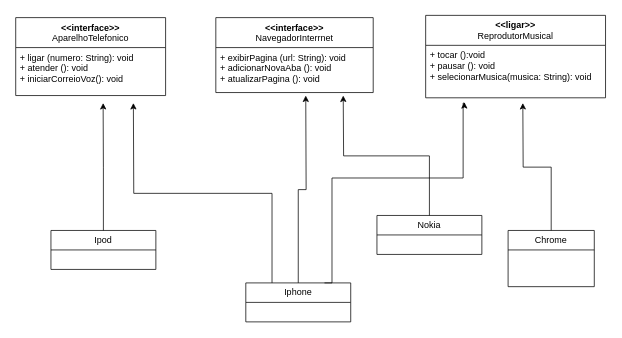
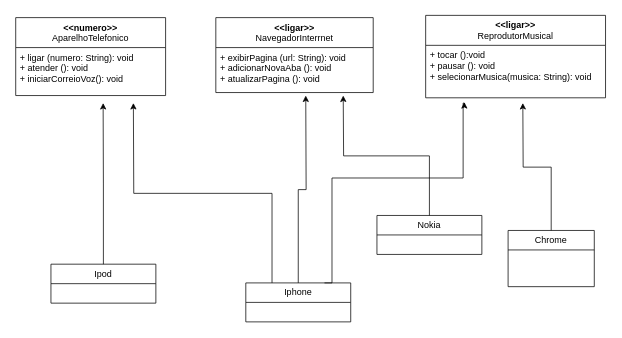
(90, 34) -> (90, 34)
(294, 34) -> (294, 34)
(103, 250) -> (103, 284)
